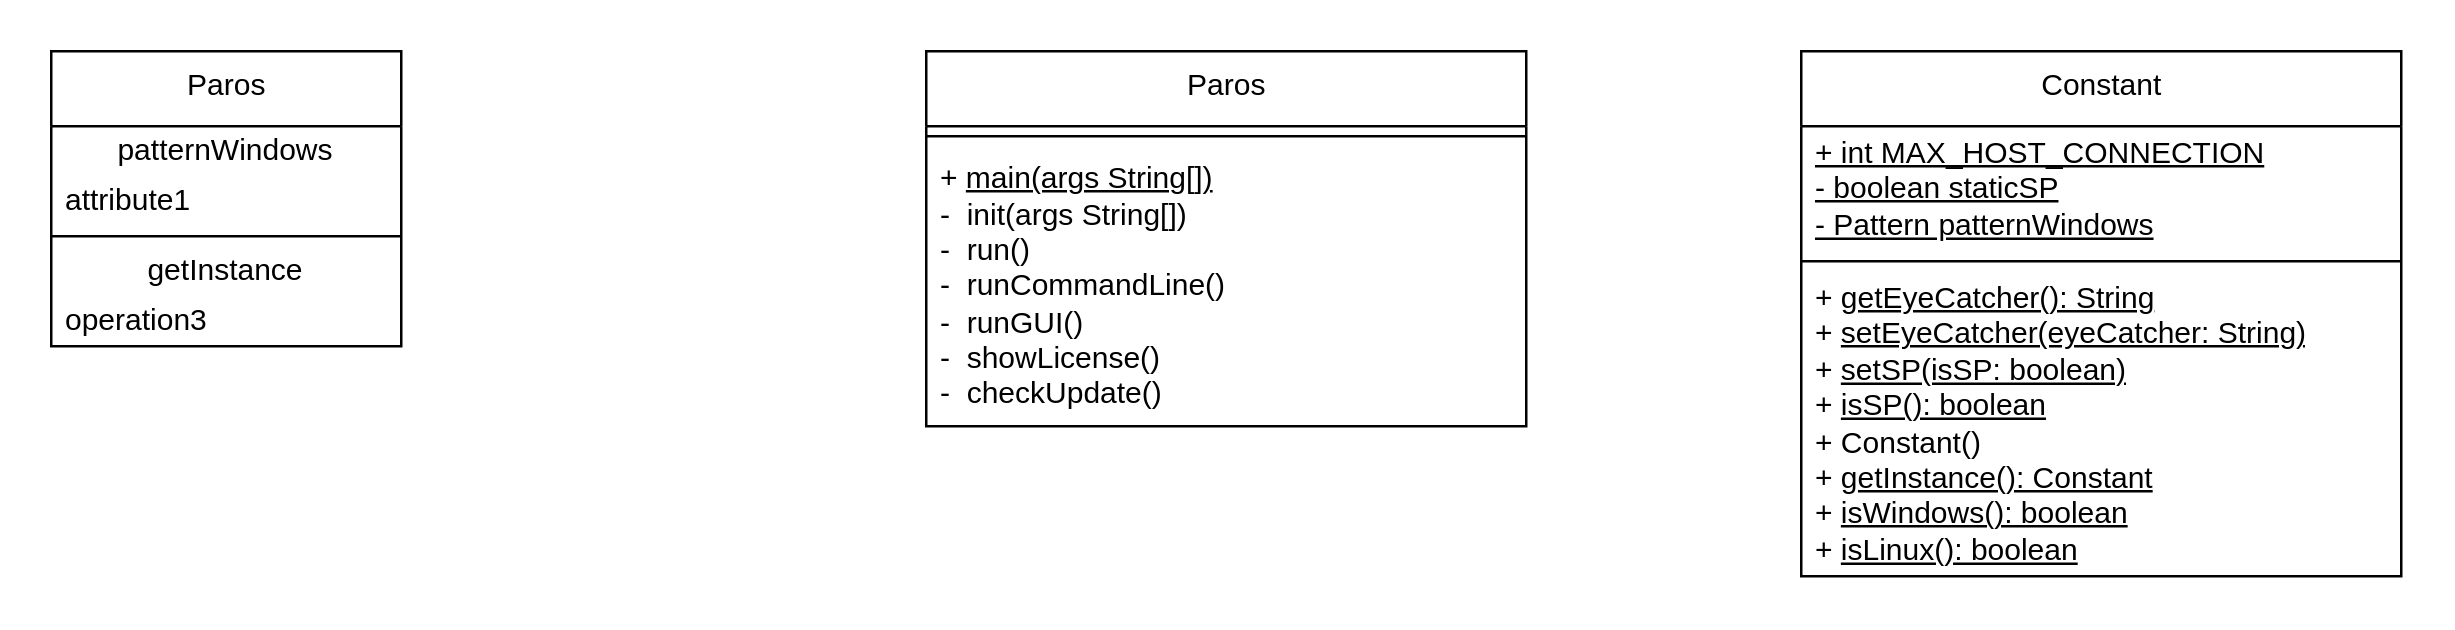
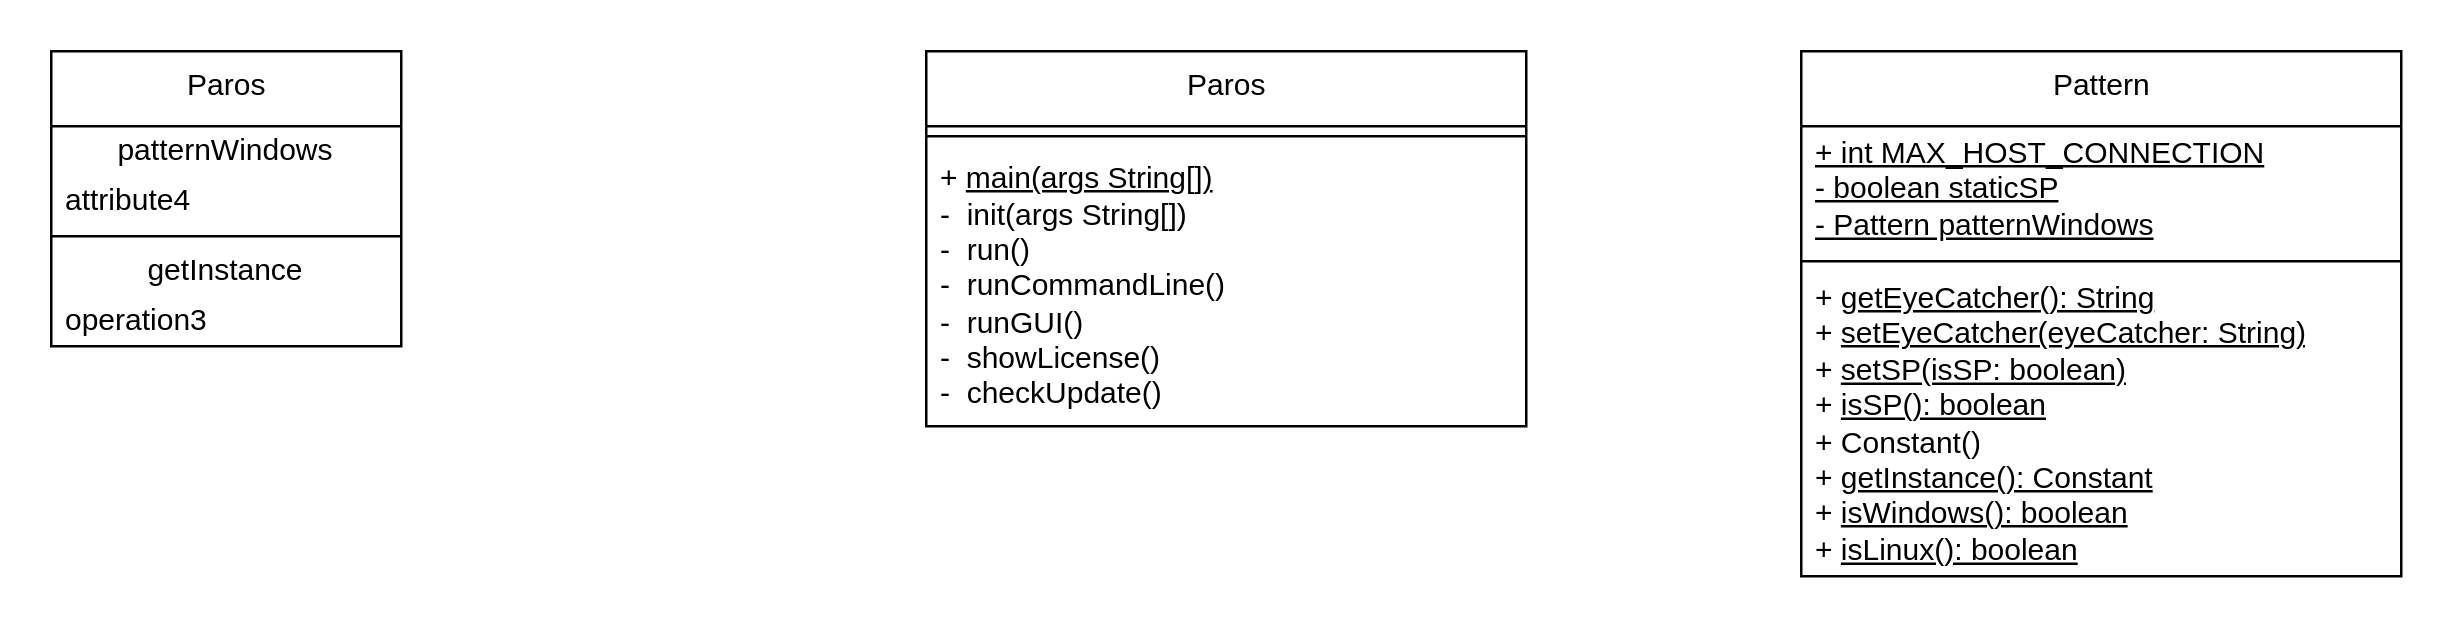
(2103, 87) -> (2103, 87)
(146, 201) -> (146, 201)
